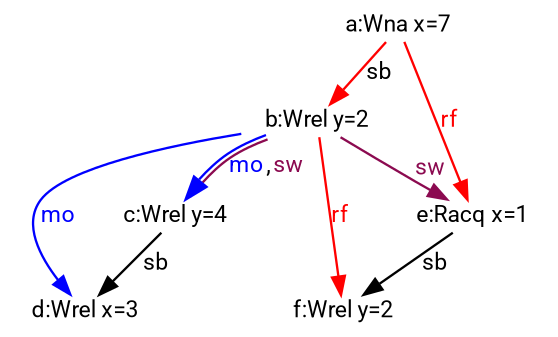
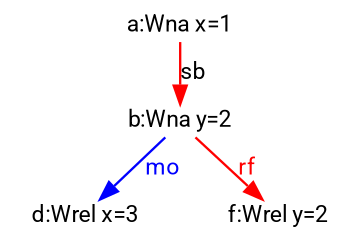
(399, 26) -> (180, 26)
(317, 121) -> (180, 121)
(176, 216) -> none
(473, 216) -> none
